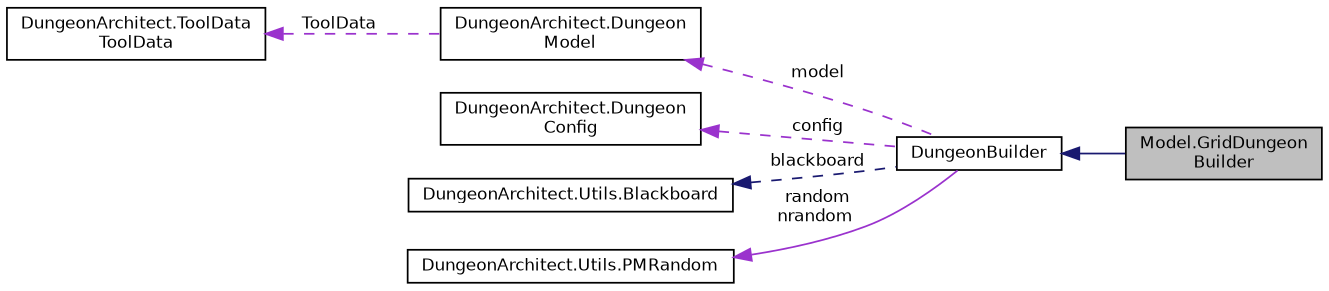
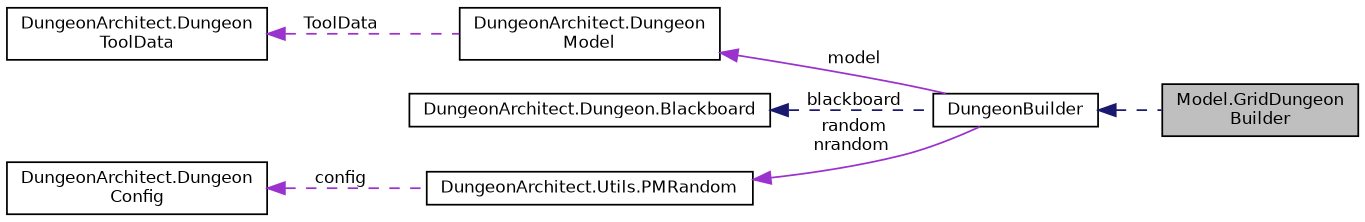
(136, 34) -> (137, 34)
(822, 97) -> (842, 73)
(807, 139) -> (356, 188)
(1102, 154) -> (1139, 110)
(571, 195) -> (590, 110)
